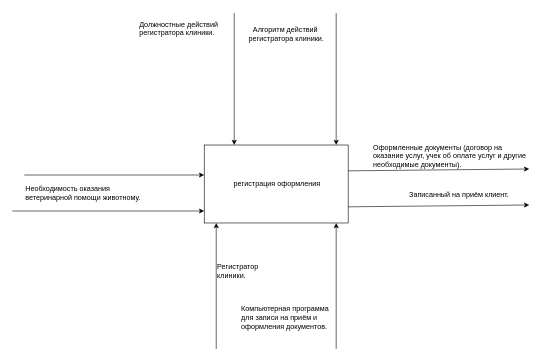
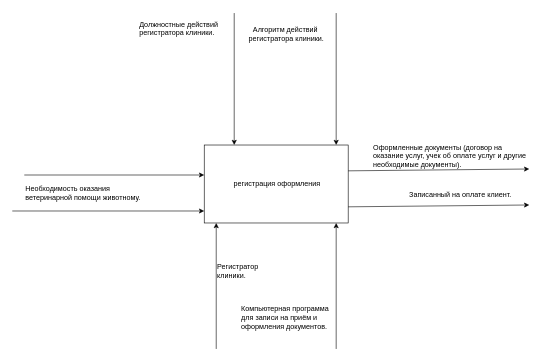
(460, 195) -> (462, 195)
